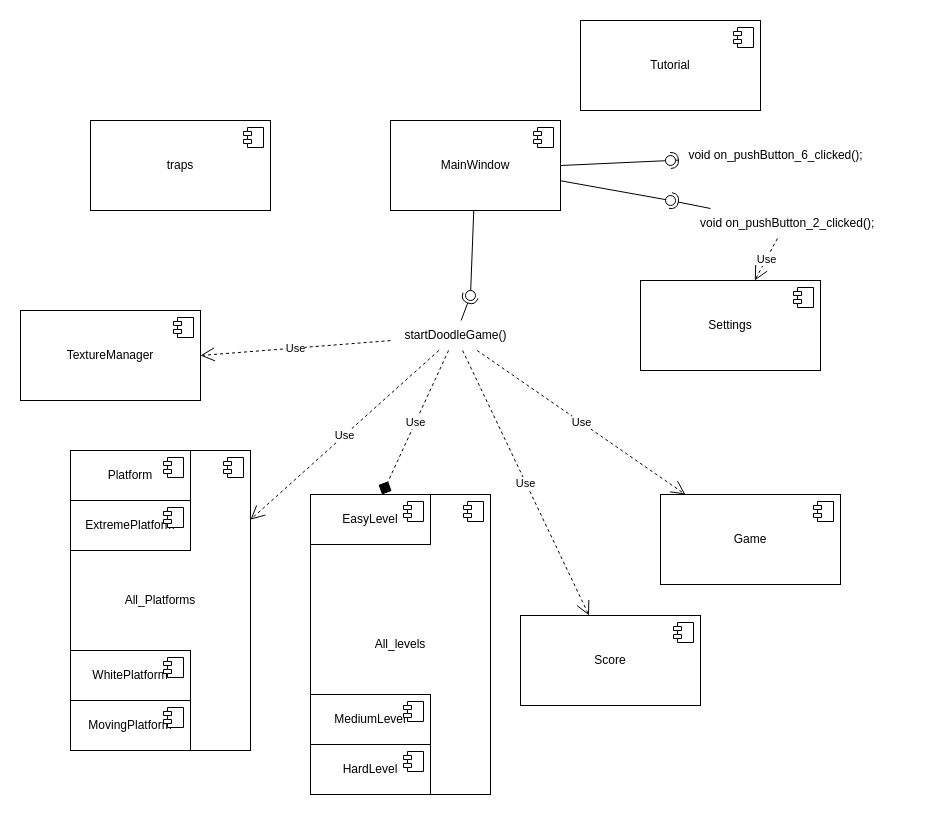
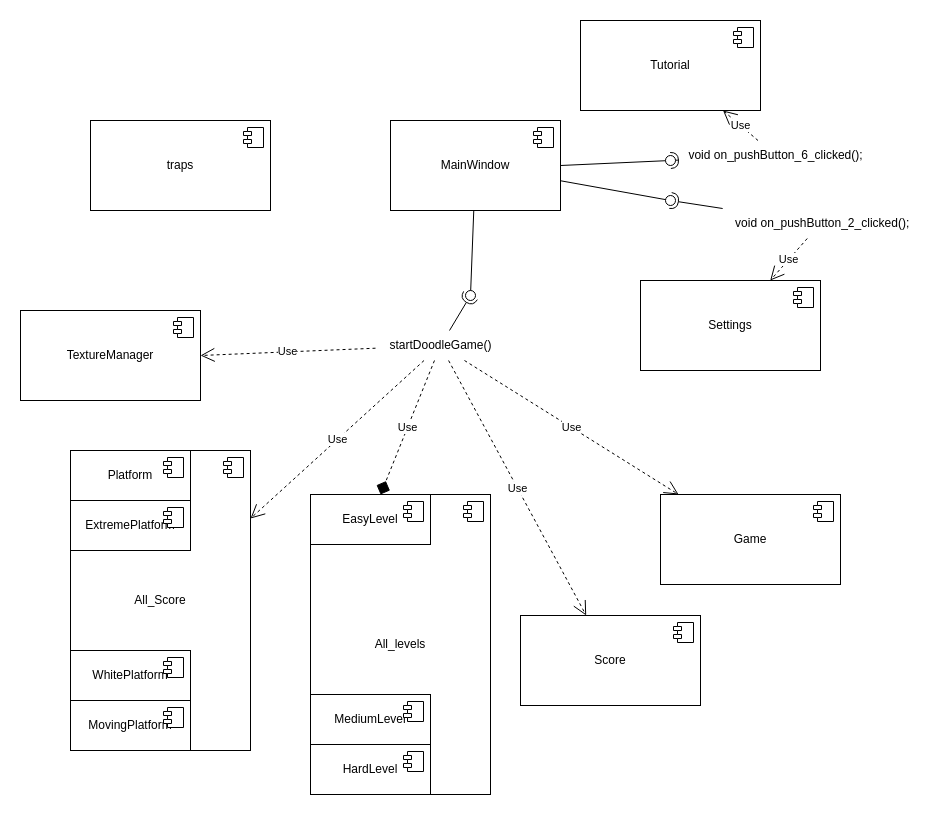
none -> (742, 127)
(786, 224) -> (821, 224)
(456, 336) -> (441, 346)
(161, 601) -> (161, 601)
